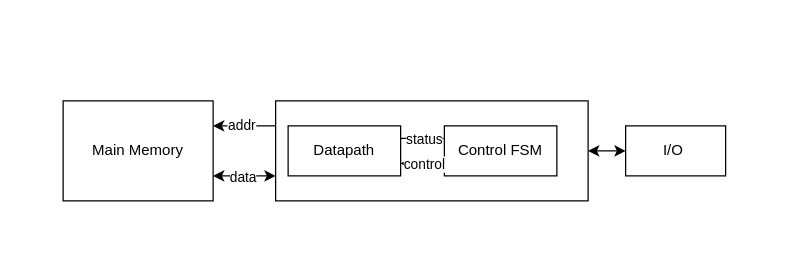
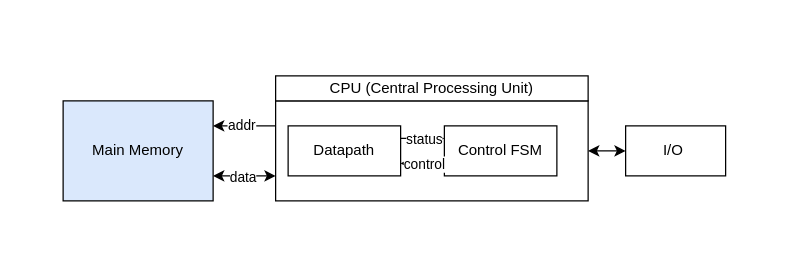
none -> (432, 88)
(138, 151) -> (138, 151)
